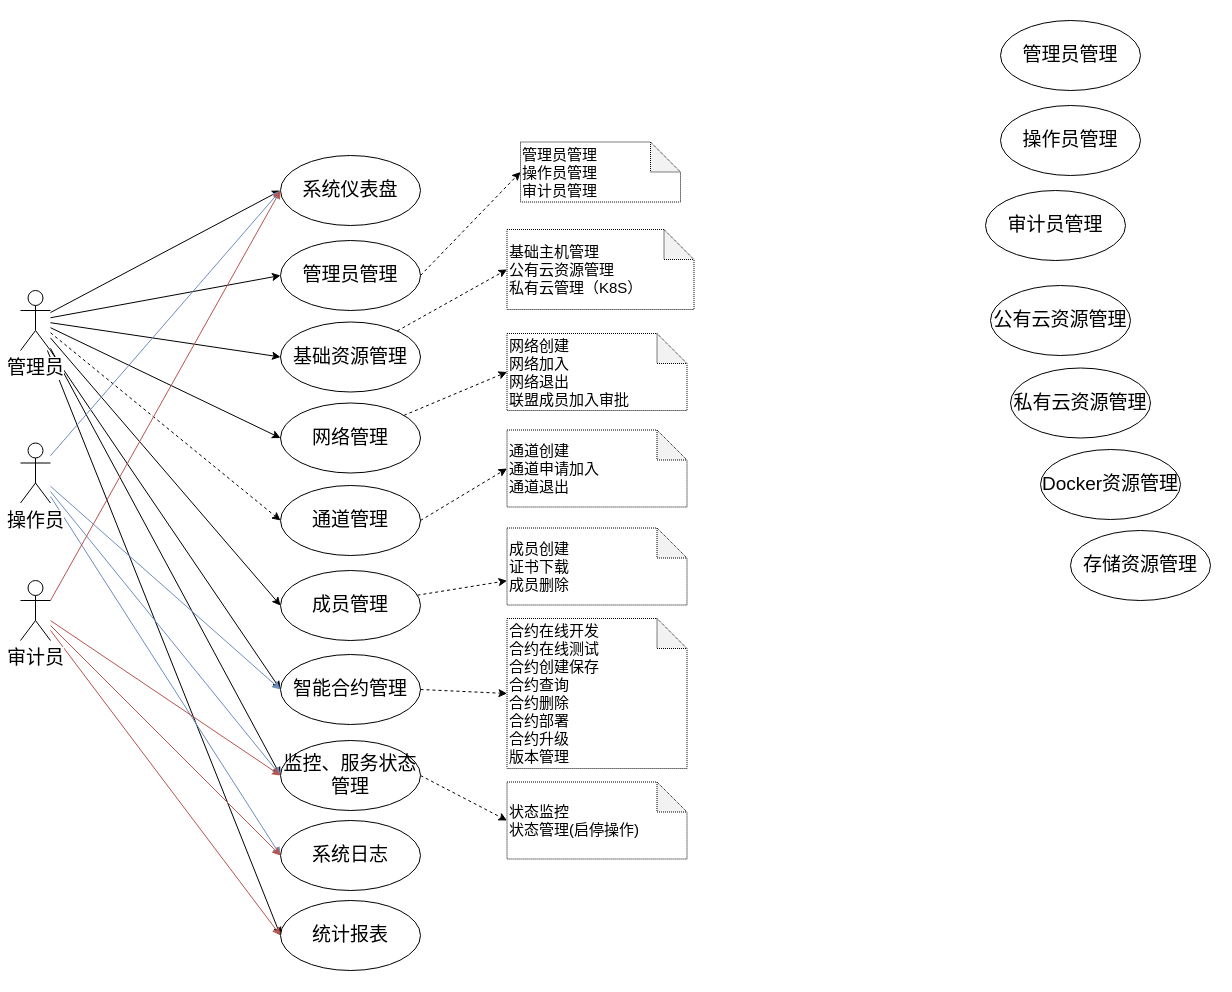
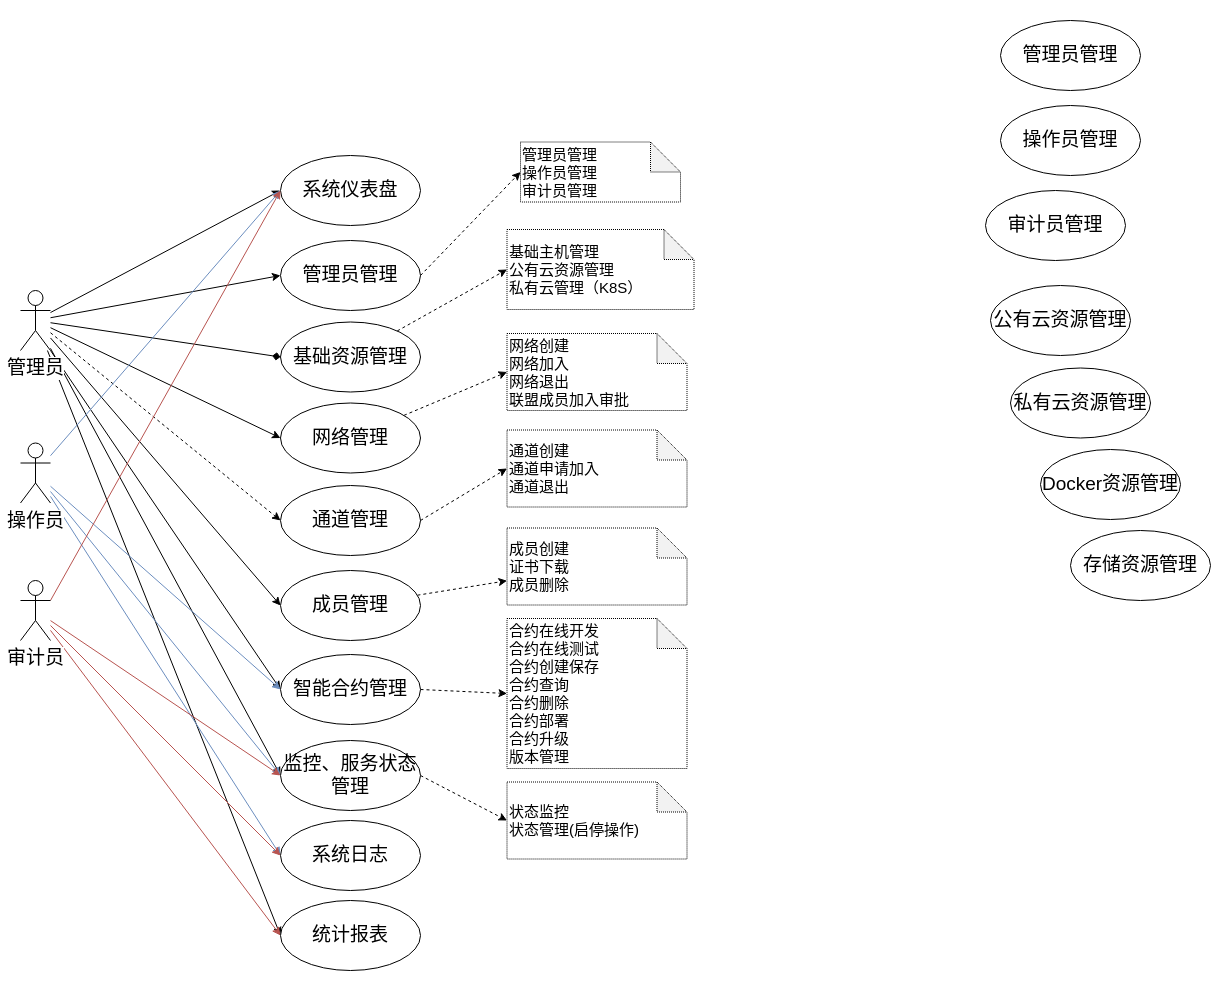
(272, 356) -> (272, 356)
